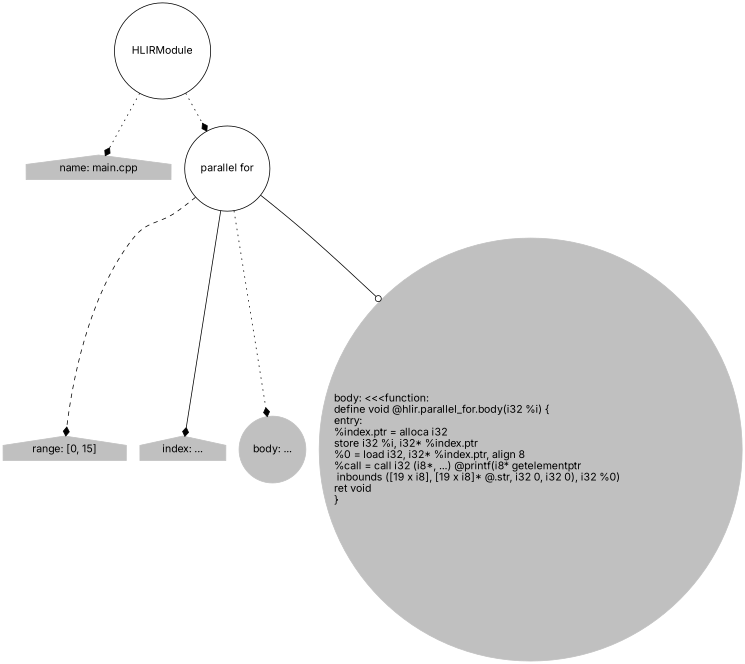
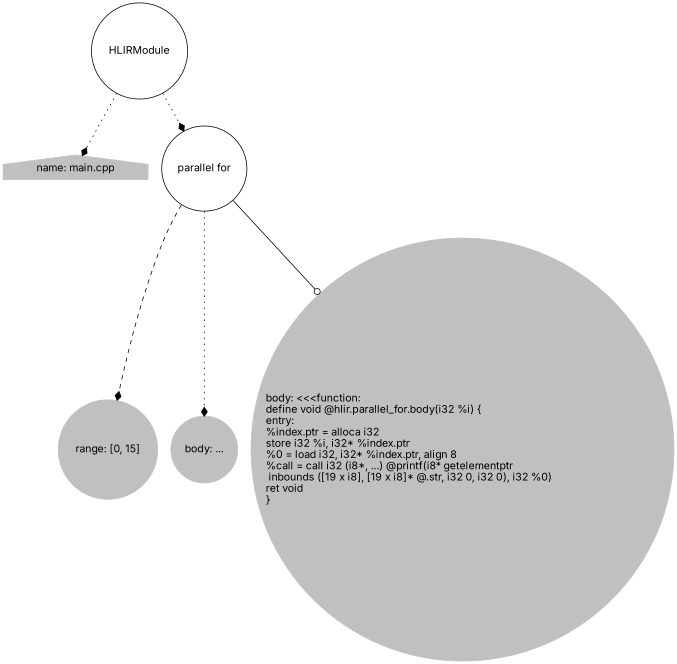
(65, 450) -> (108, 450)
(183, 450) -> none
